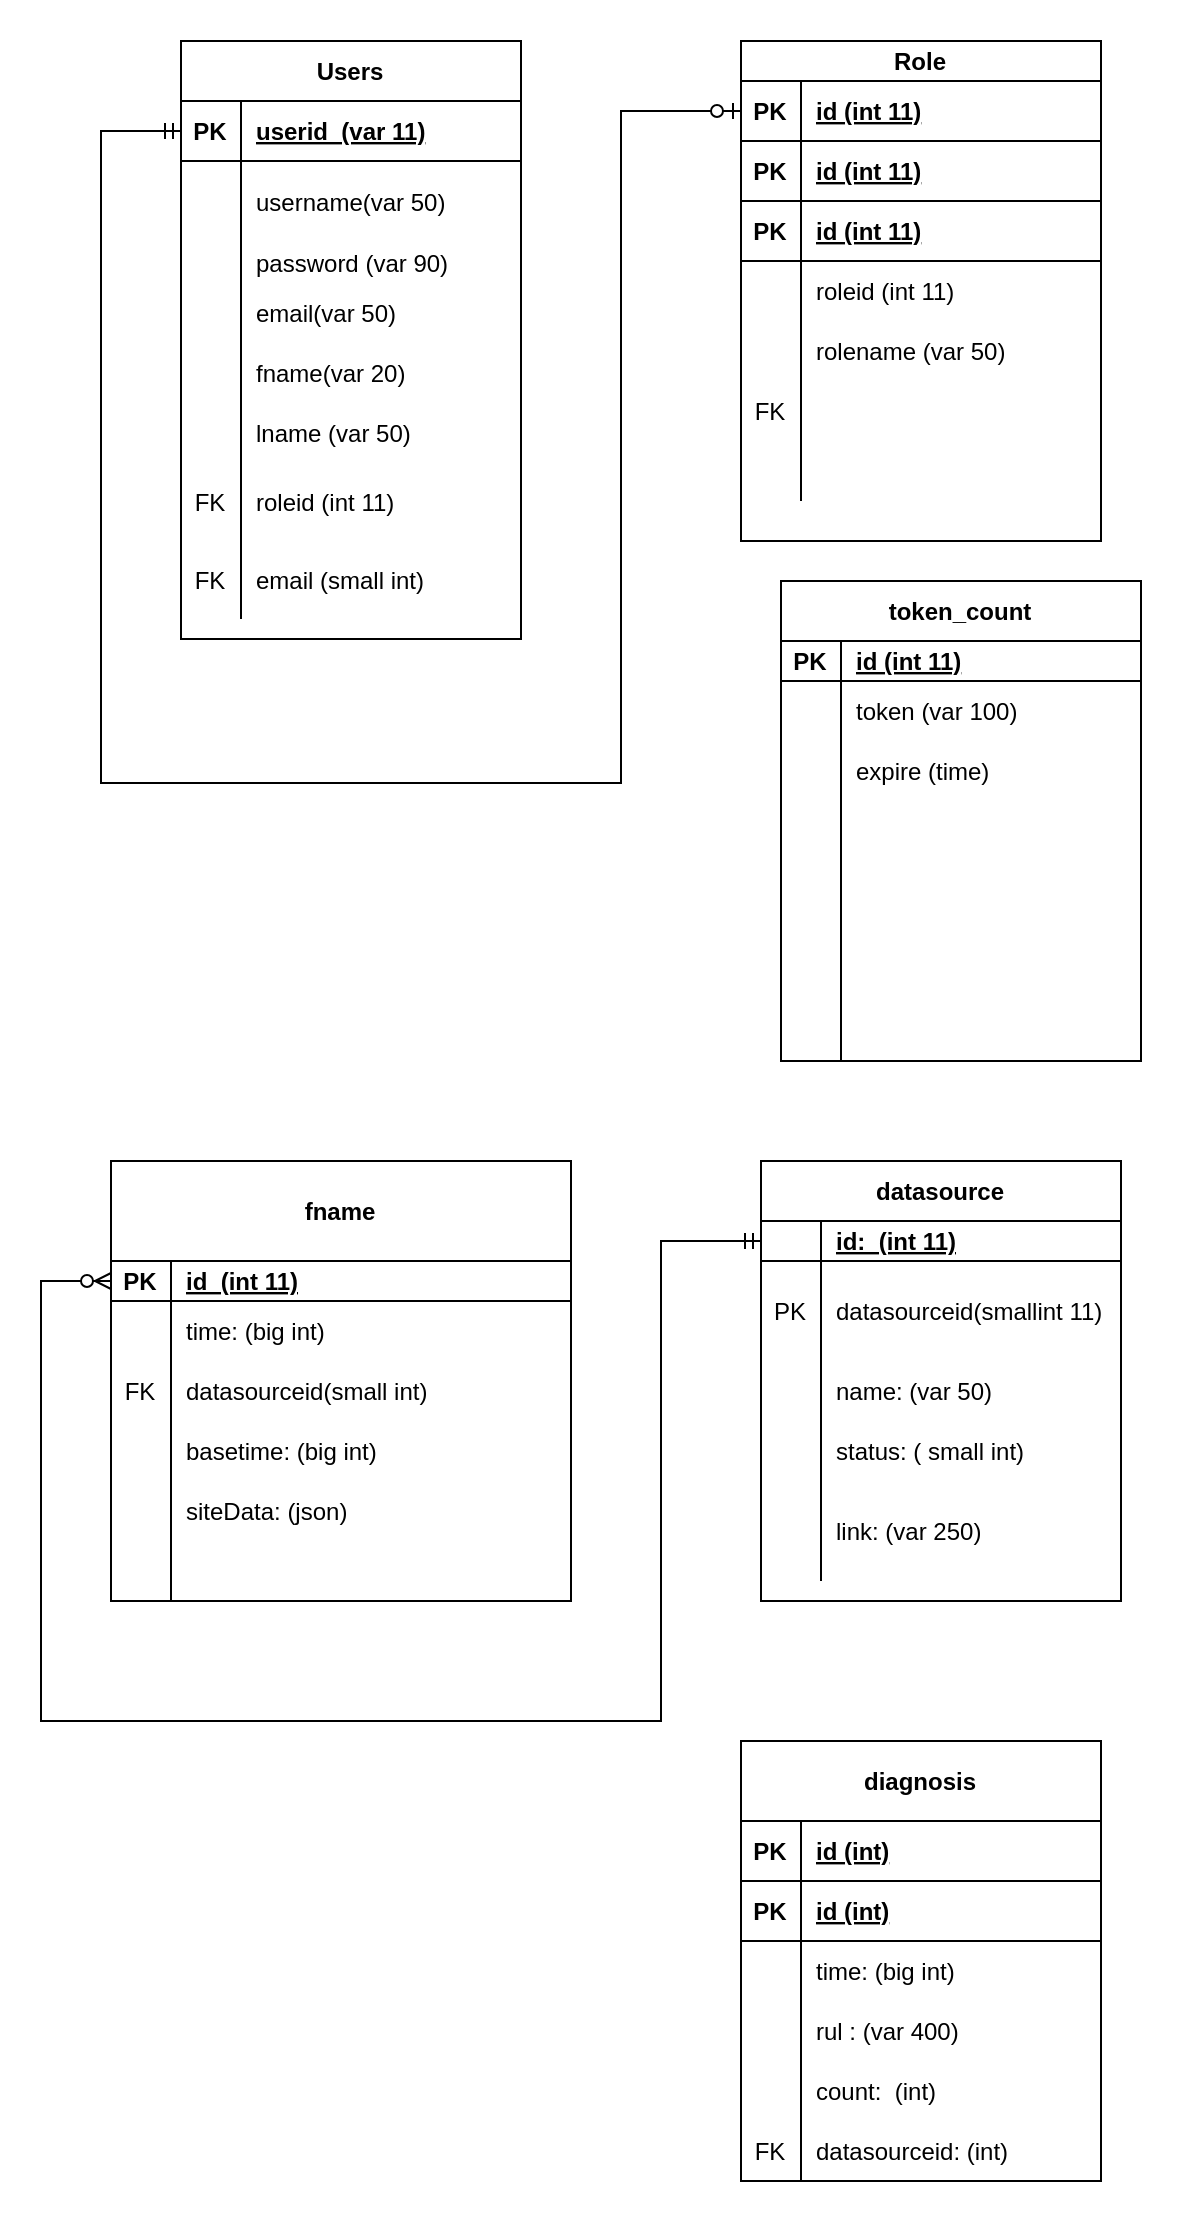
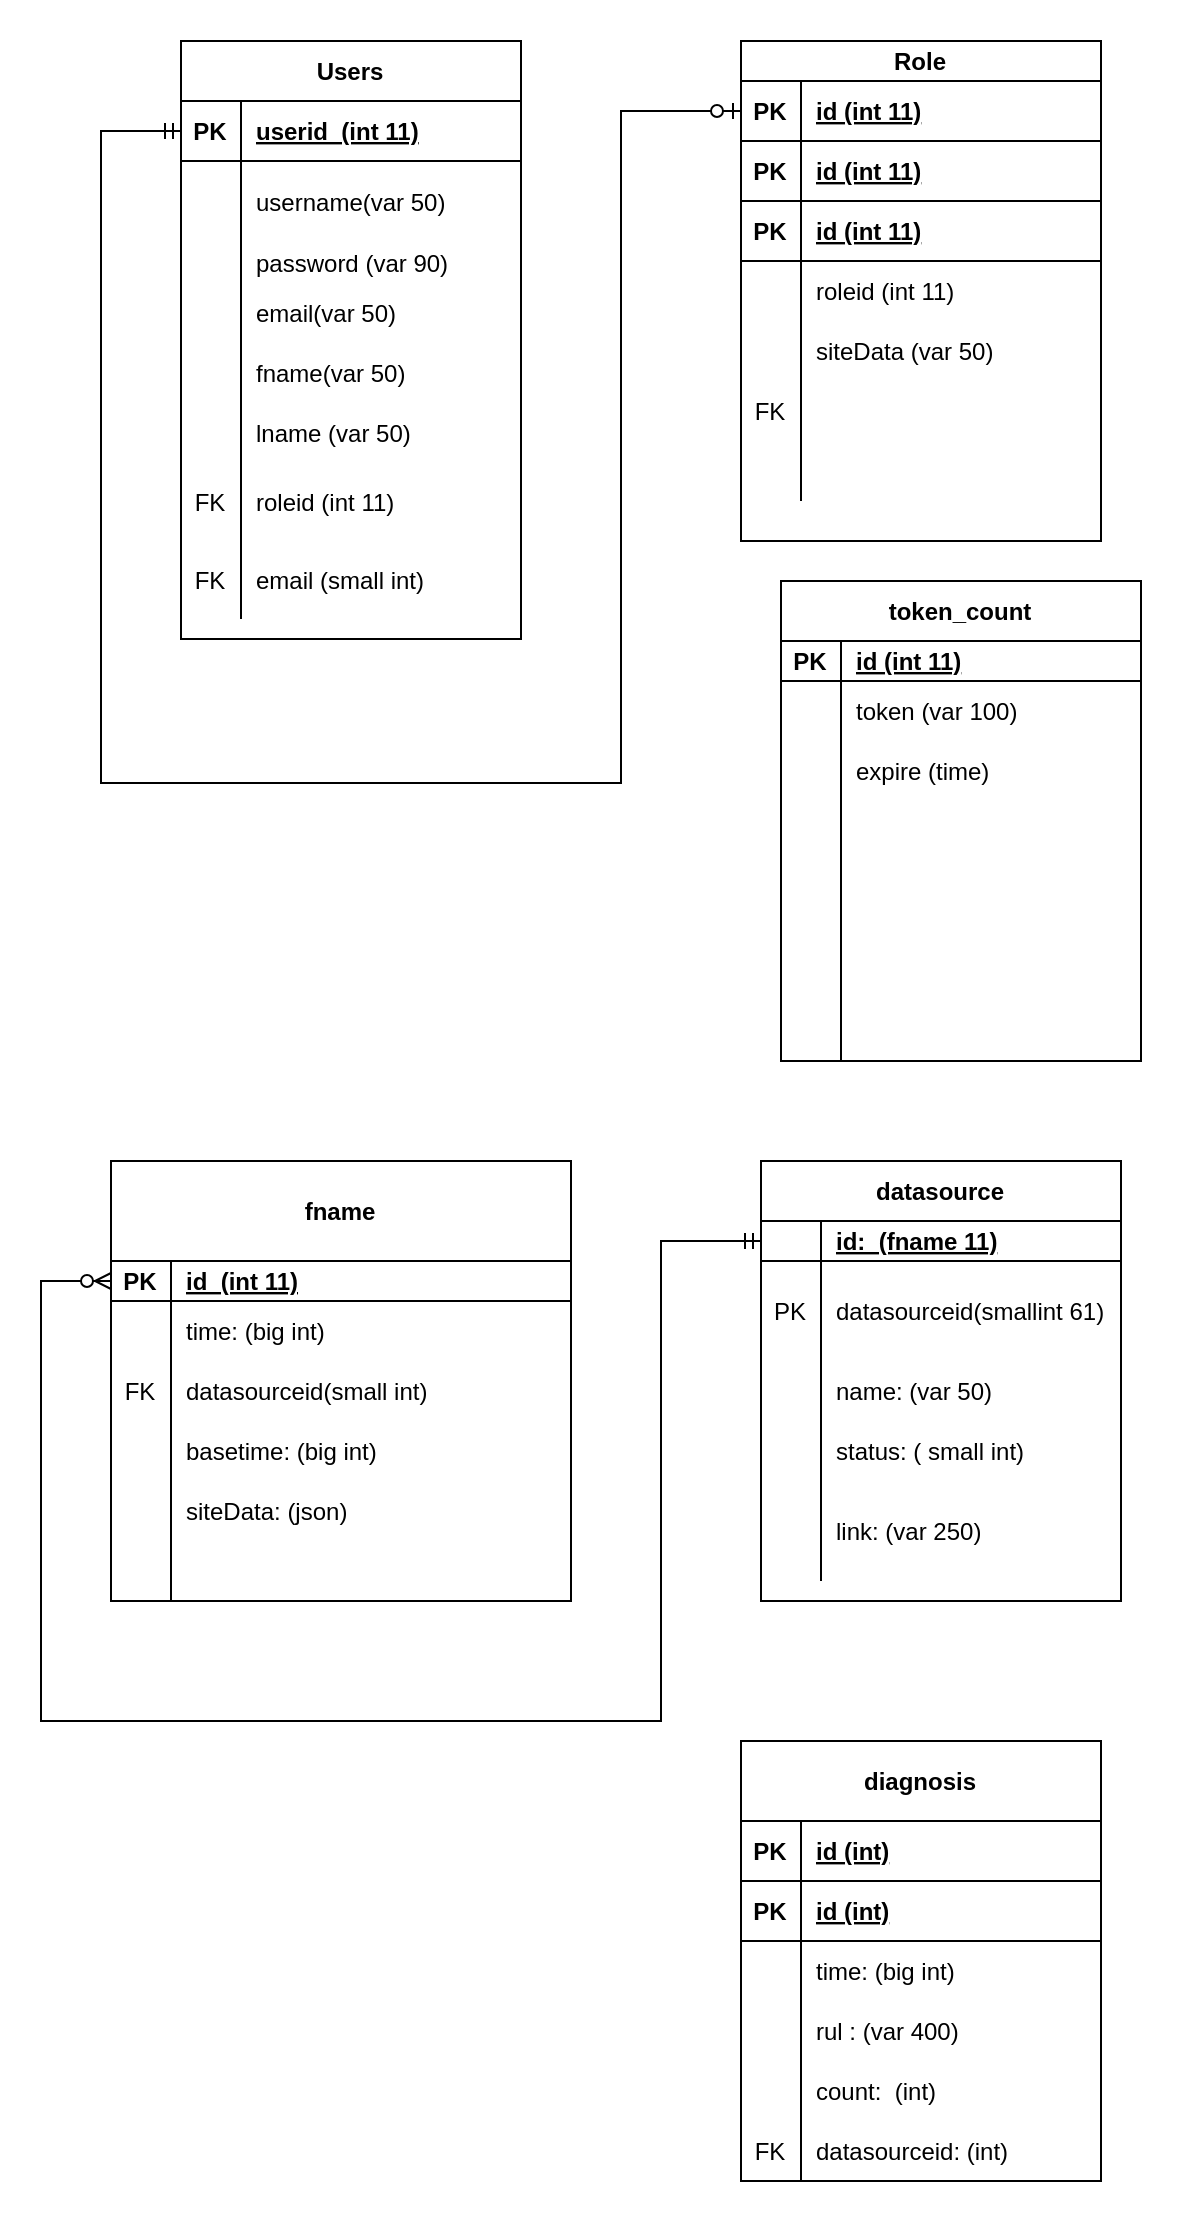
(354, 132) -> (351, 132)
(921, 352) -> (921, 352)
(340, 374) -> (340, 374)
(908, 1242) -> (924, 1242)
(988, 1312) -> (988, 1312)
